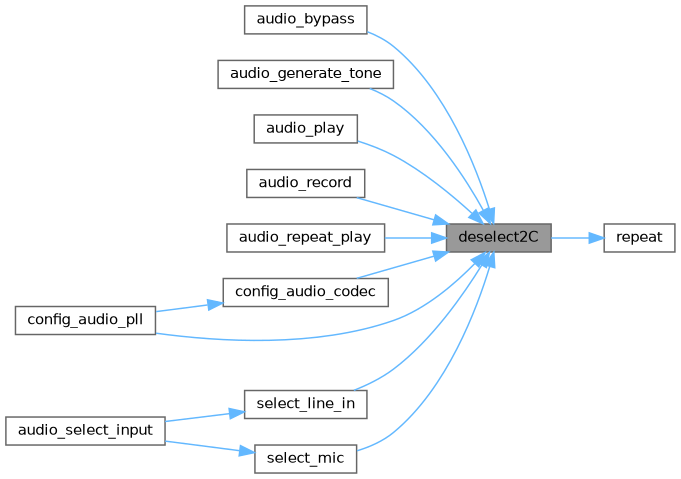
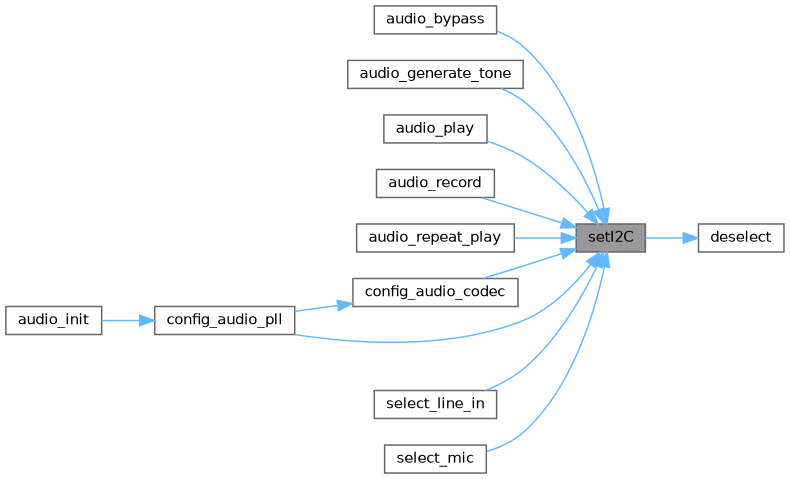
(499, 238) -> (611, 238)
(640, 238) -> (741, 238)
none -> (54, 321)
(85, 431) -> none
